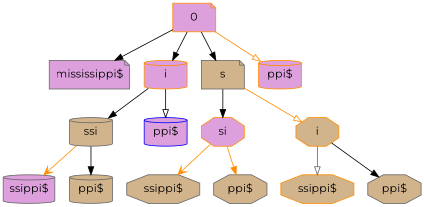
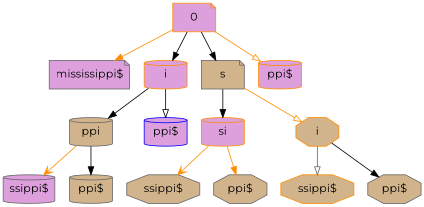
(147, 43) -> (147, 43)
(91, 132) -> (91, 132)
(223, 132) -> (223, 132)
